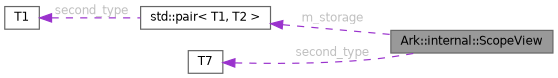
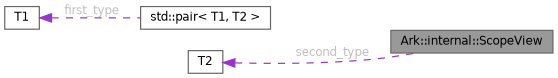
(90, 11) -> (90, 11)
(337, 30) -> none
(206, 62) -> (206, 62)
